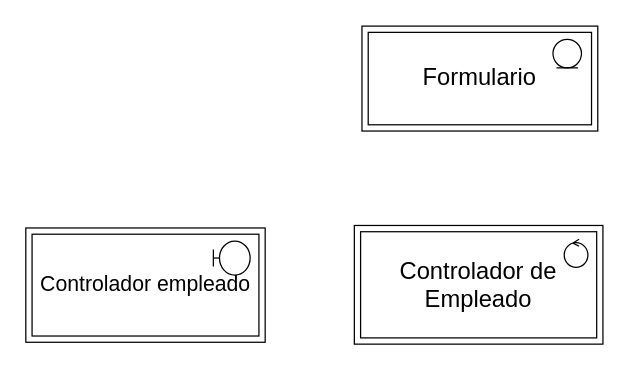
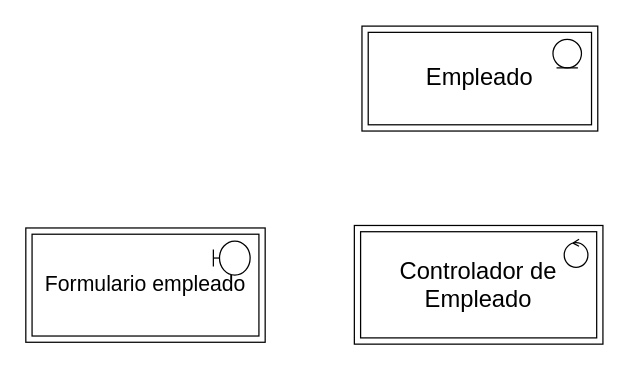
(480, 78) -> (480, 78)
(146, 286) -> (146, 286)
